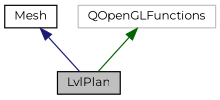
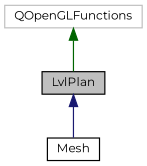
(64, 54) -> (73, 122)
